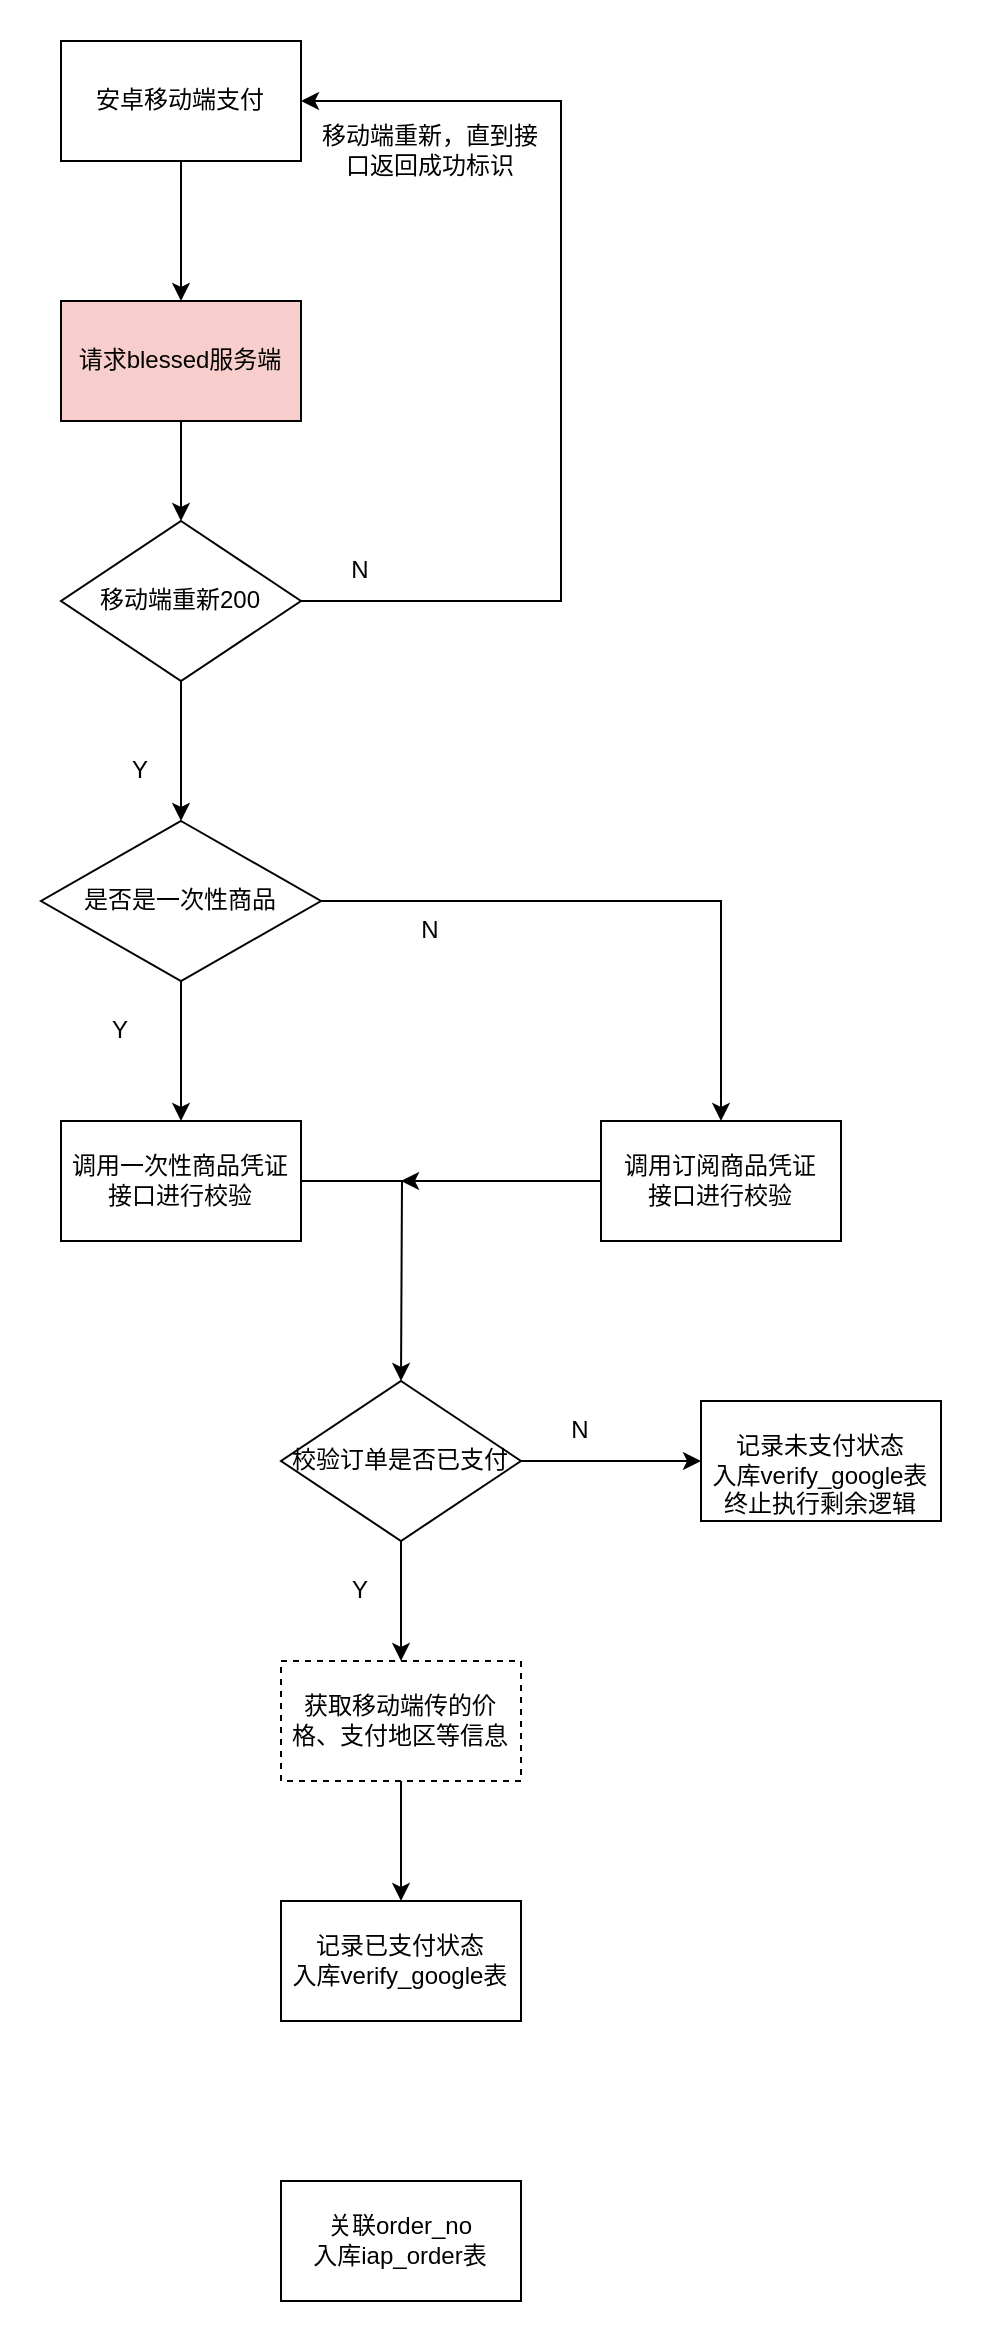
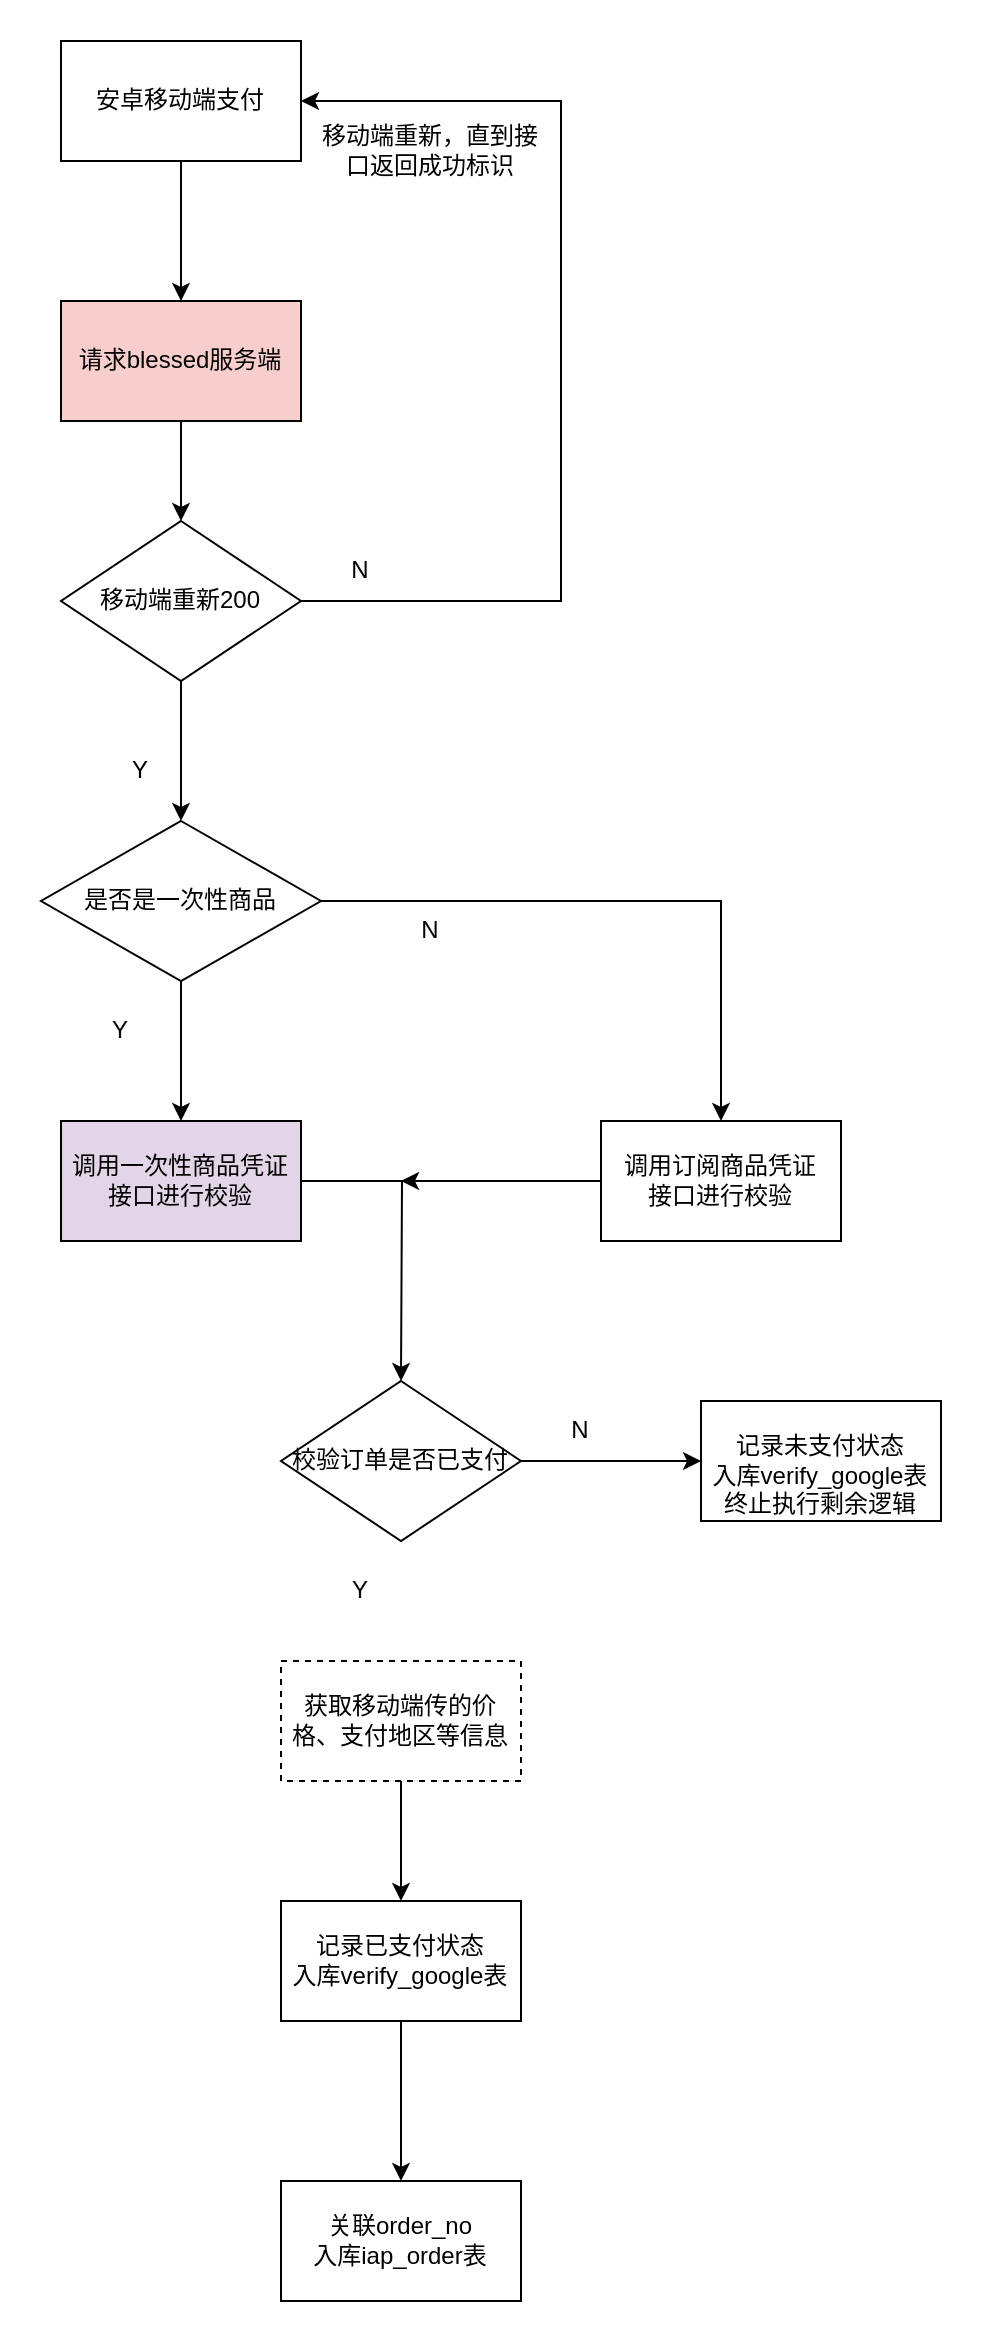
(181, 1181) -> (181, 1181)
(401, 1594) -> none
none -> (401, 2094)
